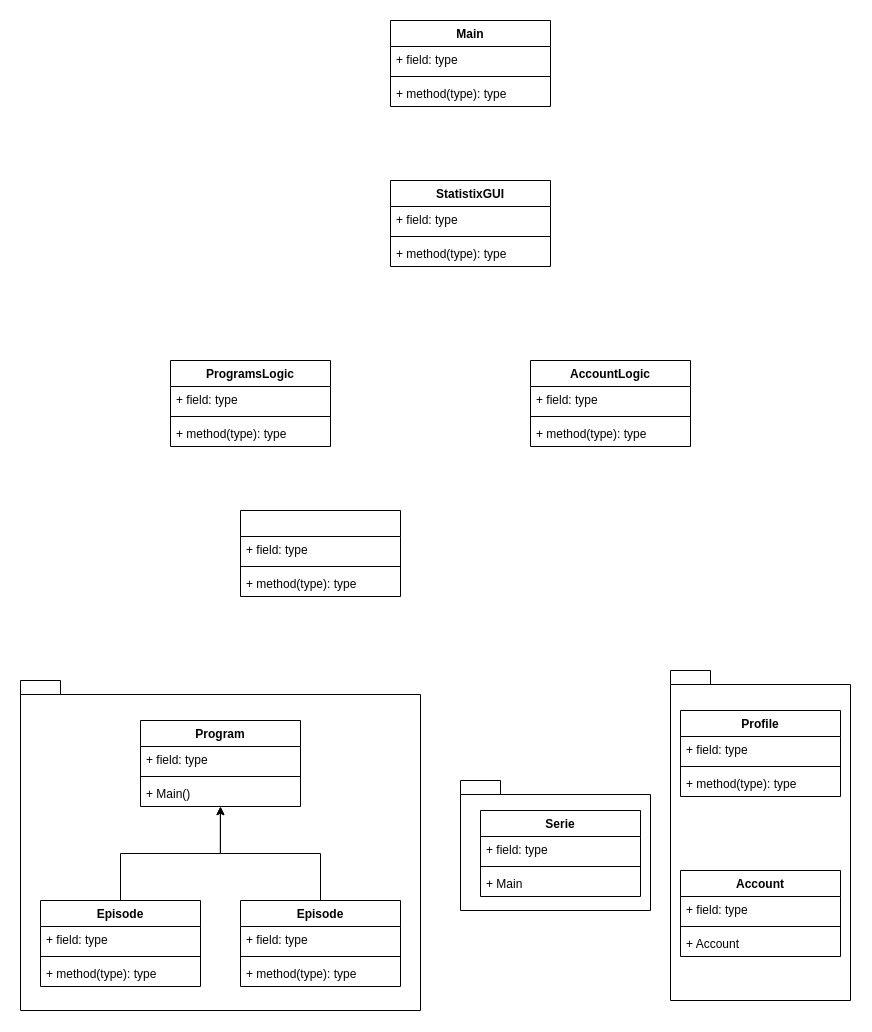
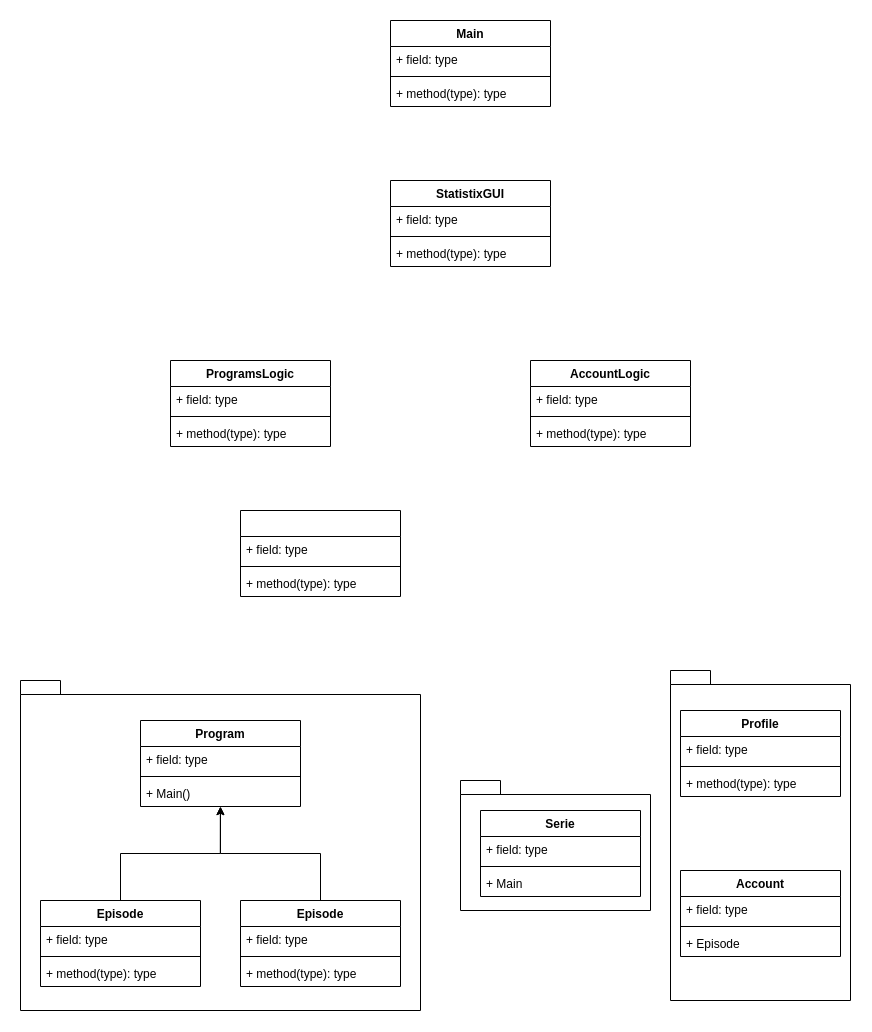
(715, 944) -> (713, 944)
